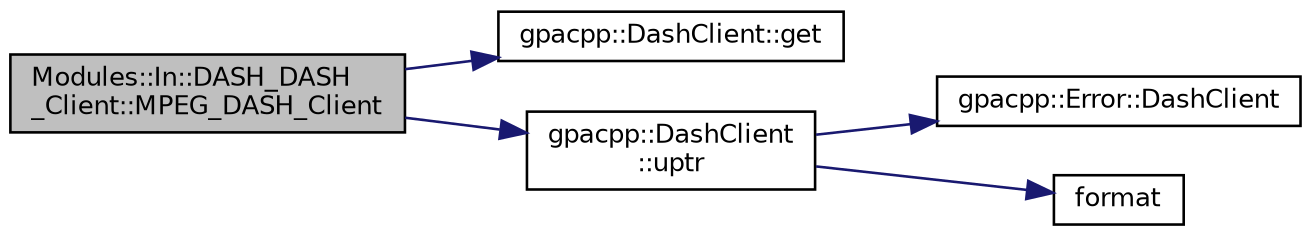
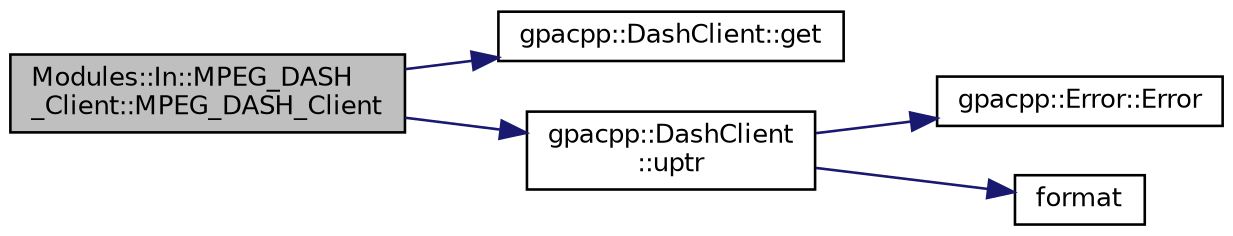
(208, 93) -> (208, 93)
(1119, 101) -> (1080, 101)
